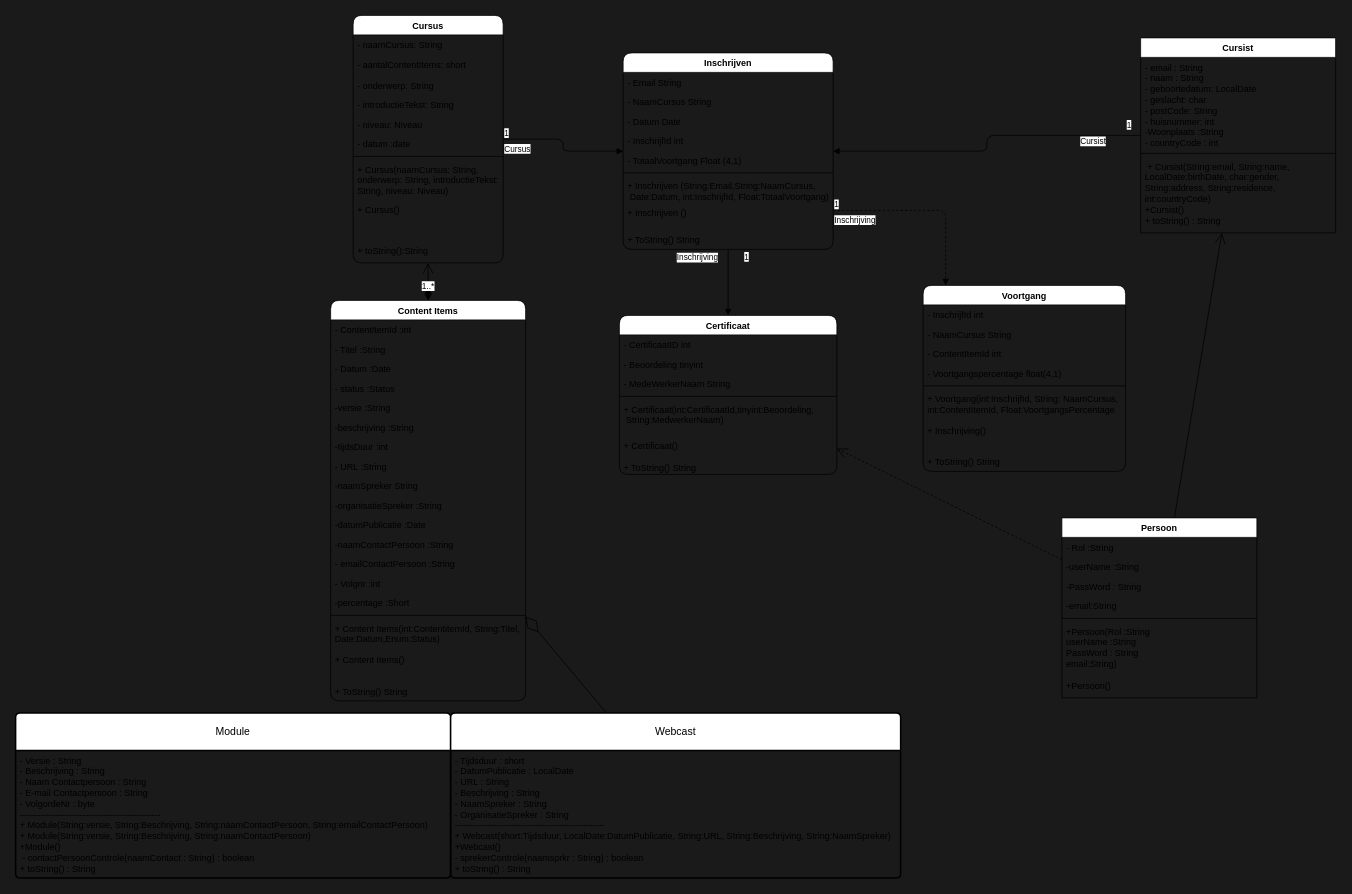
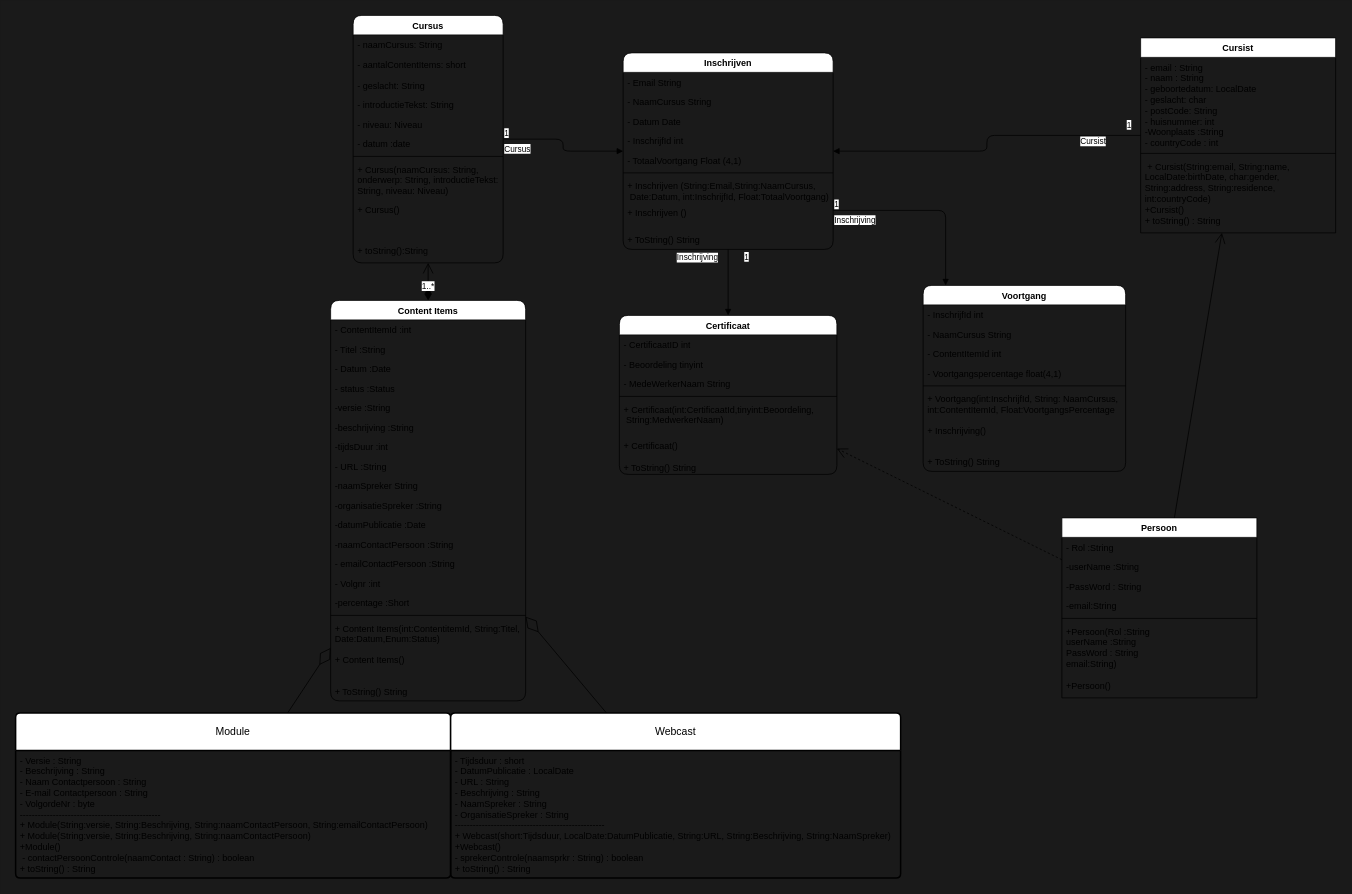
(401, 86) -> (397, 86)
(920, 210) -> (920, 210)
none -> (304, 689)
